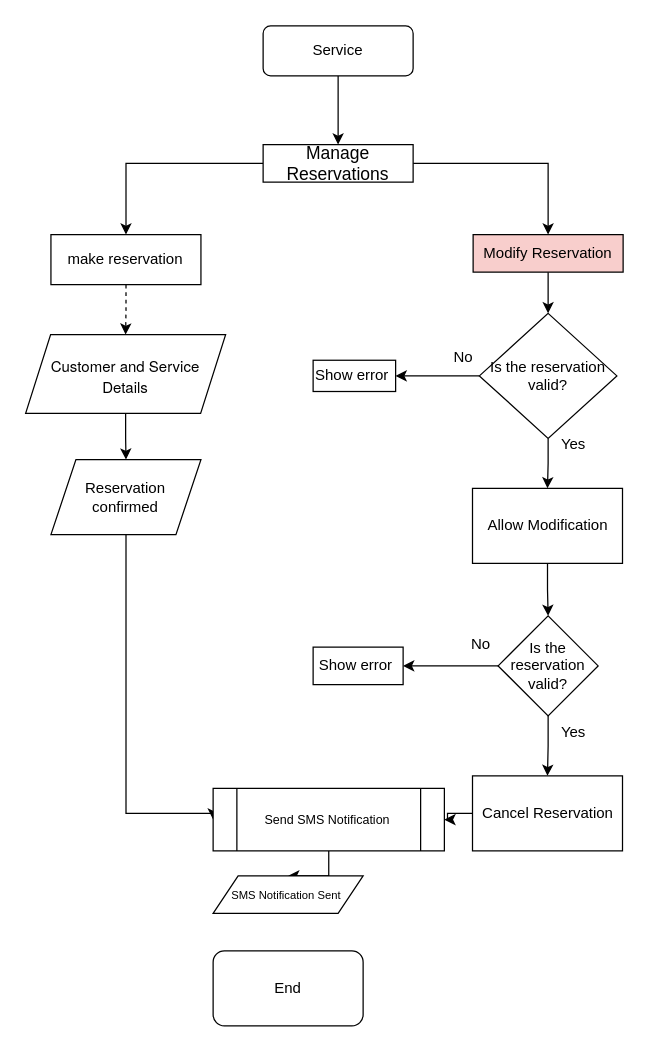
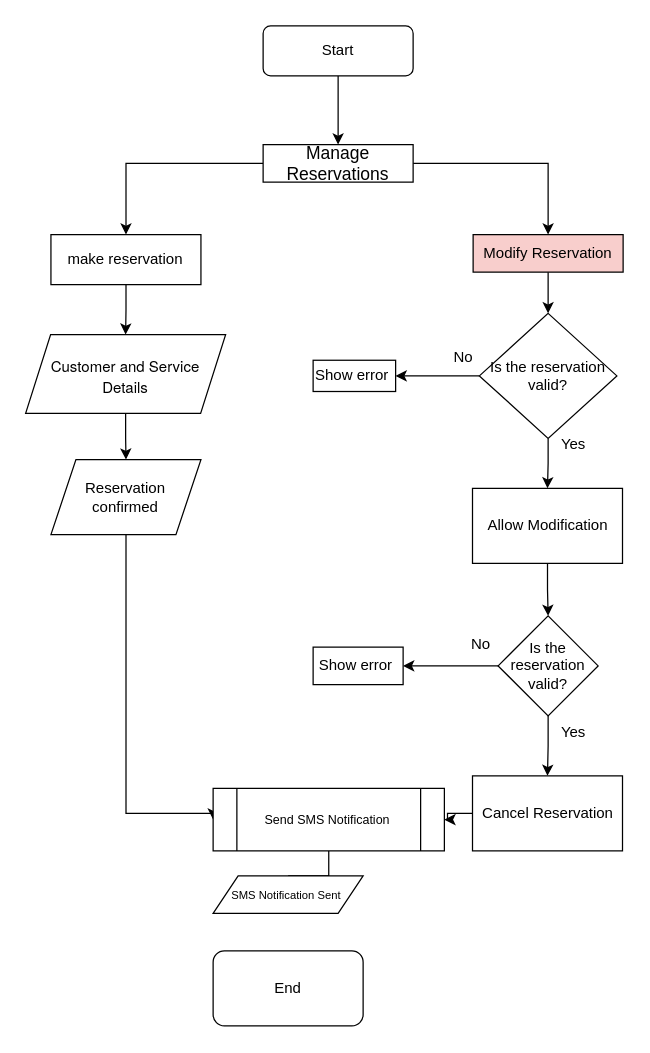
(338, 51) -> (338, 51)
(126, 305) -> (126, 305)
(297, 876) -> (294, 876)
